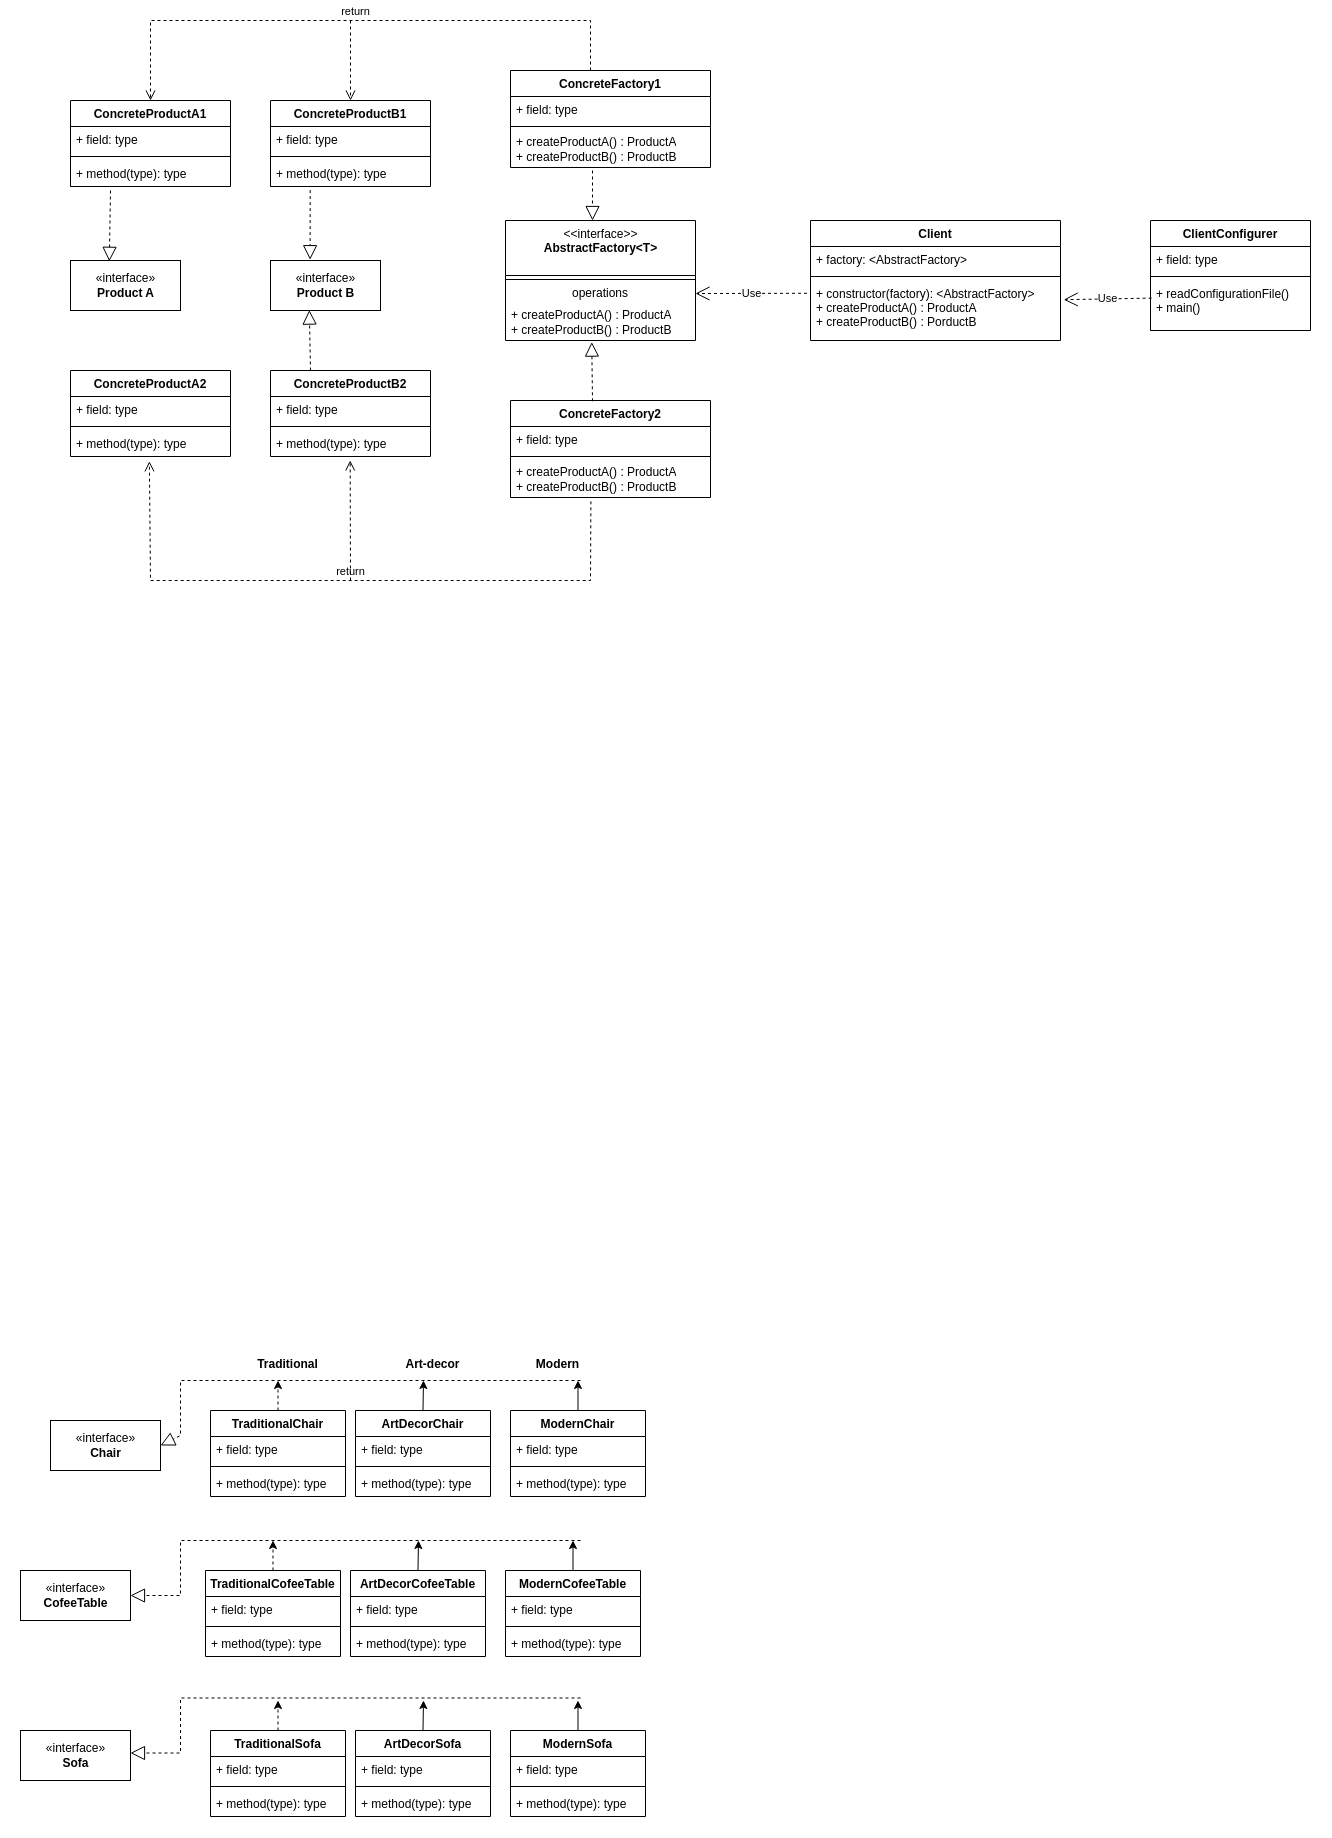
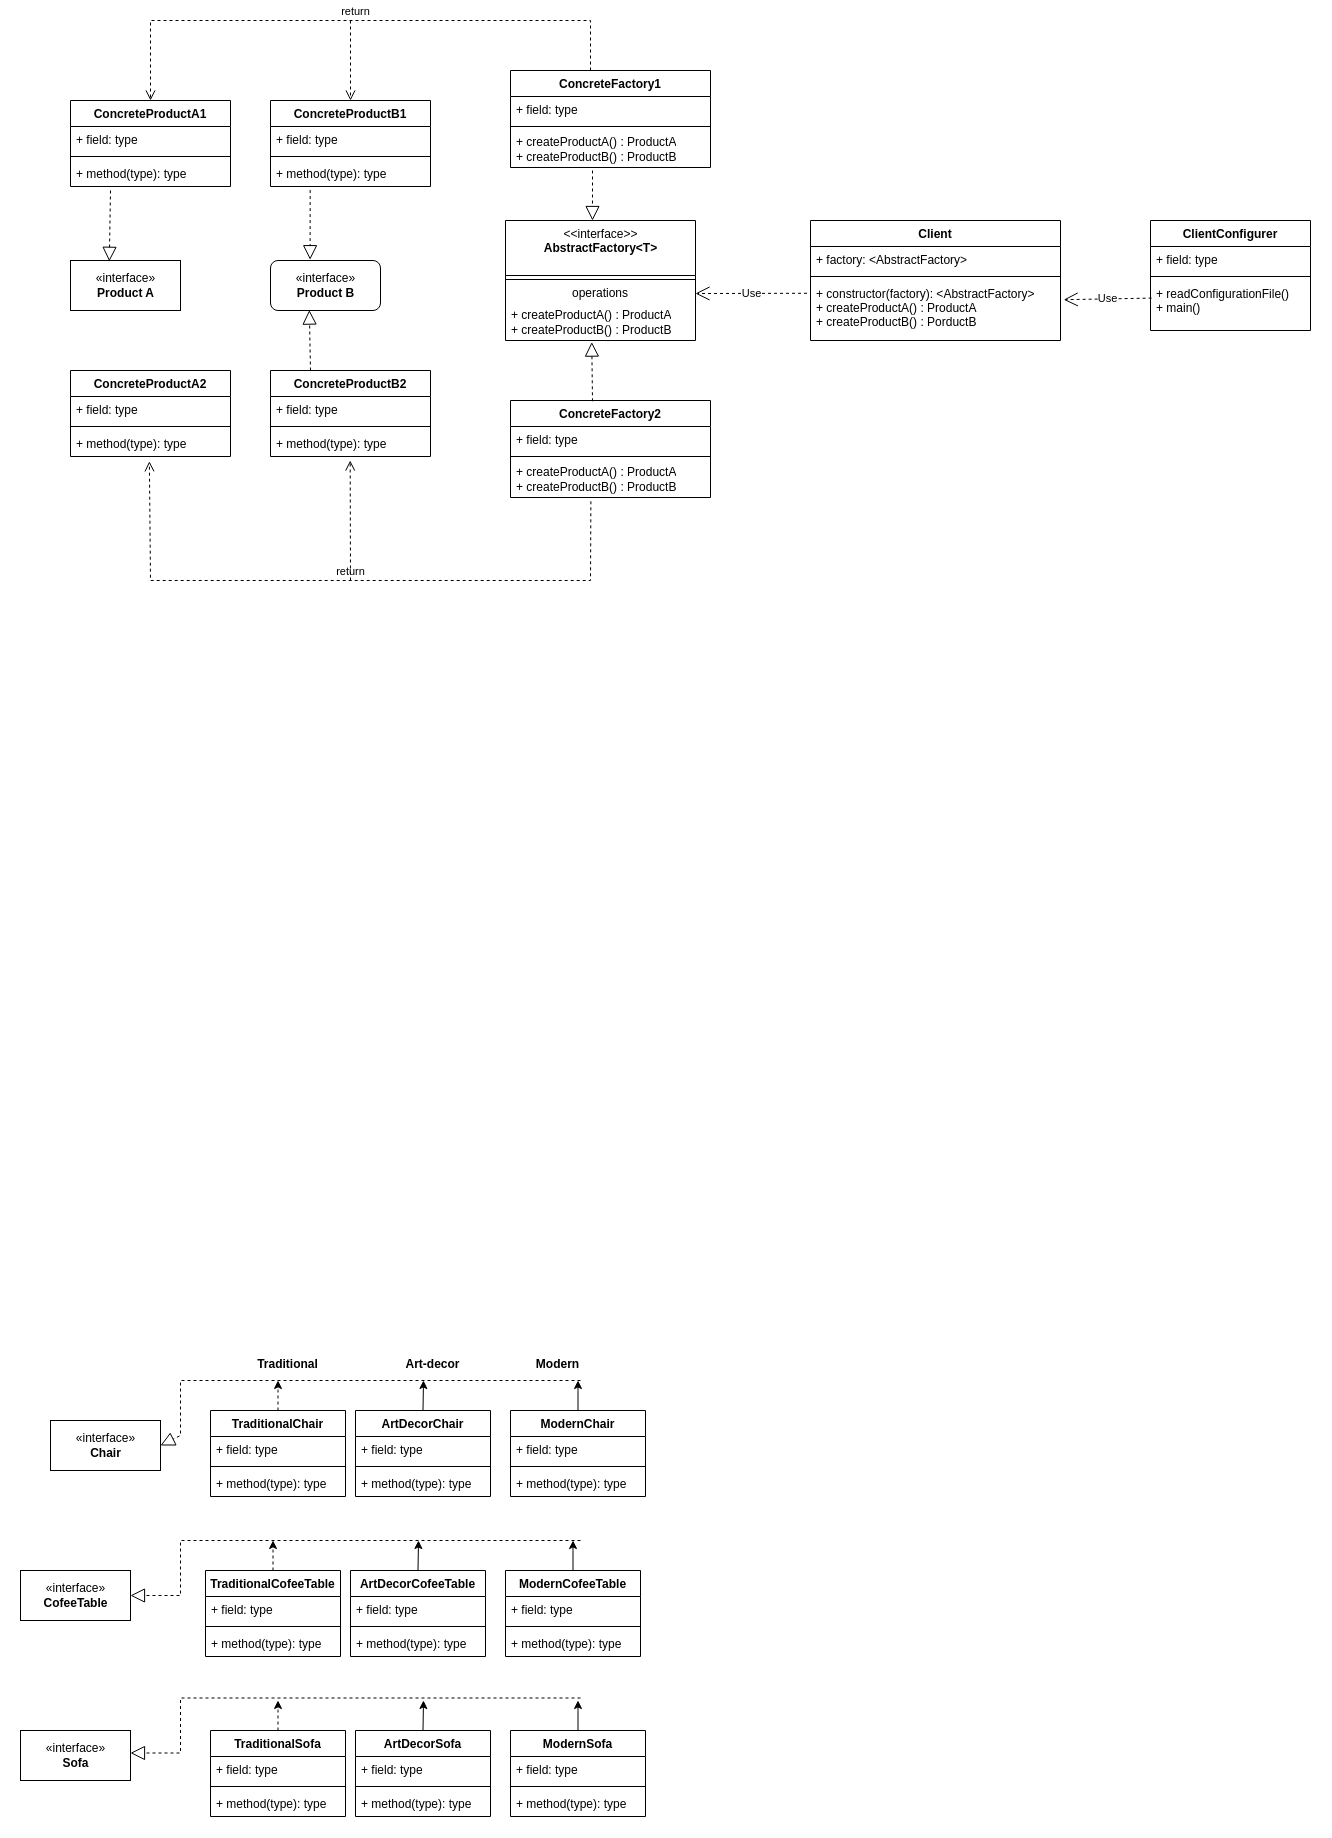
(326, 286) -> (326, 286)
